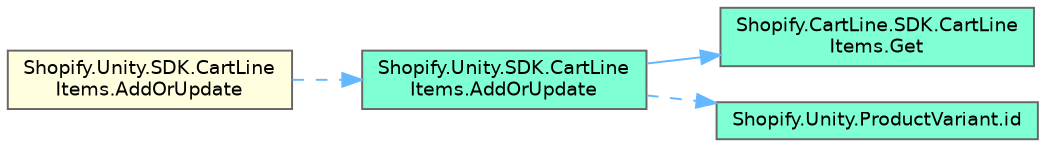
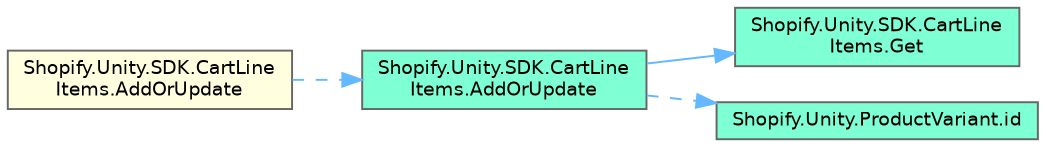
(877, 37) -> (877, 37)
